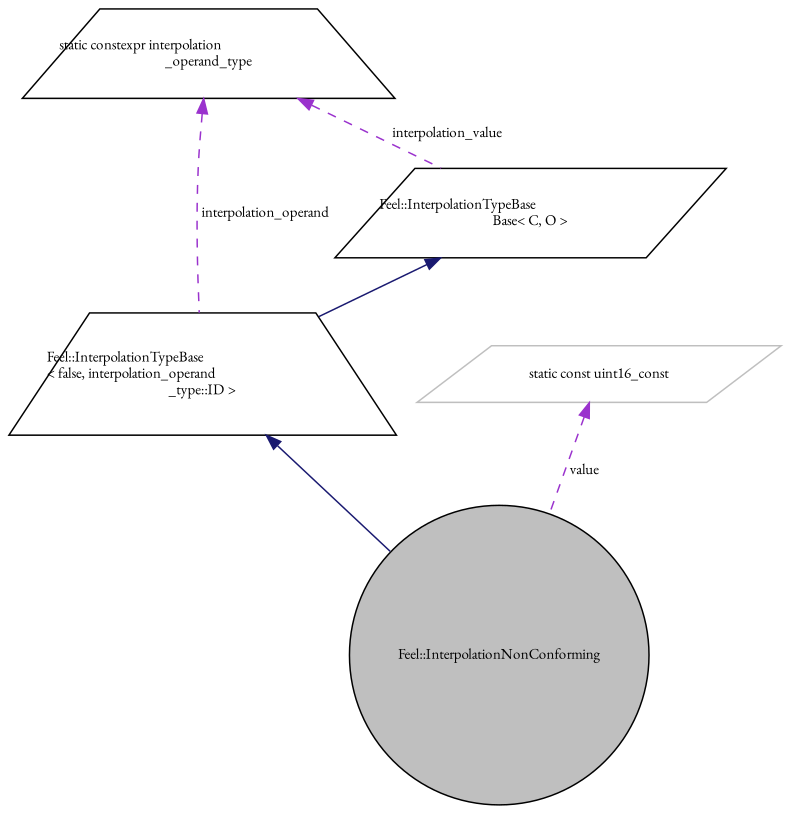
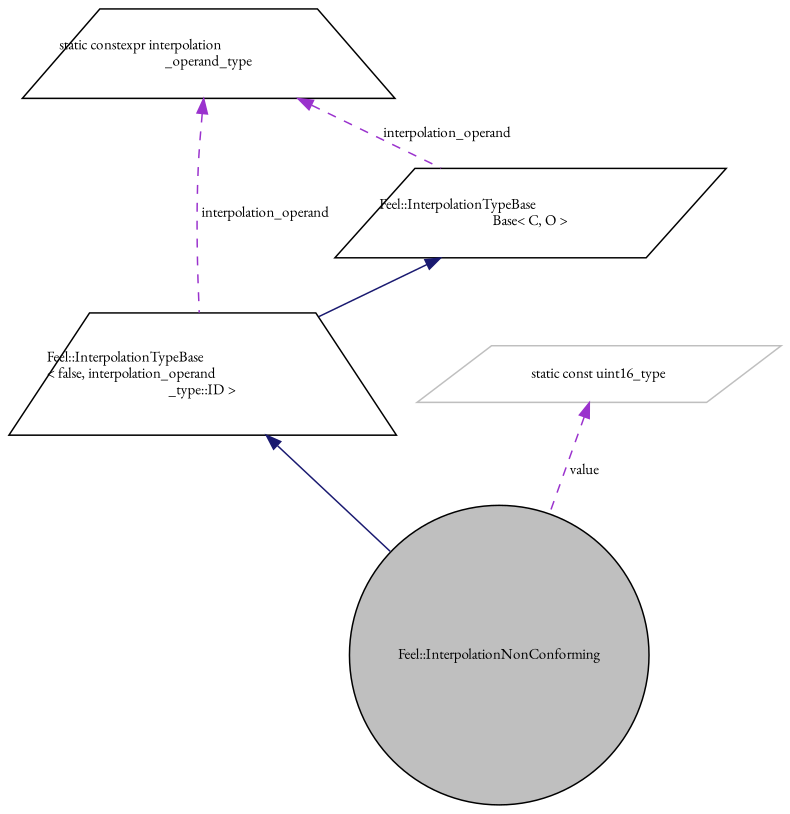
(446, 133) -> (446, 133)
(599, 374) -> (599, 374)
